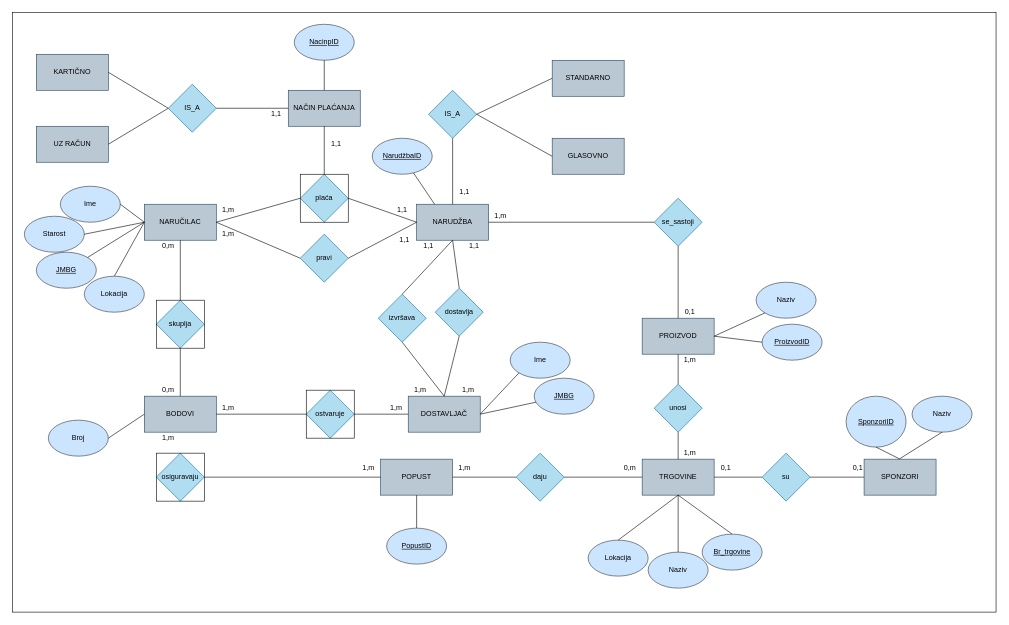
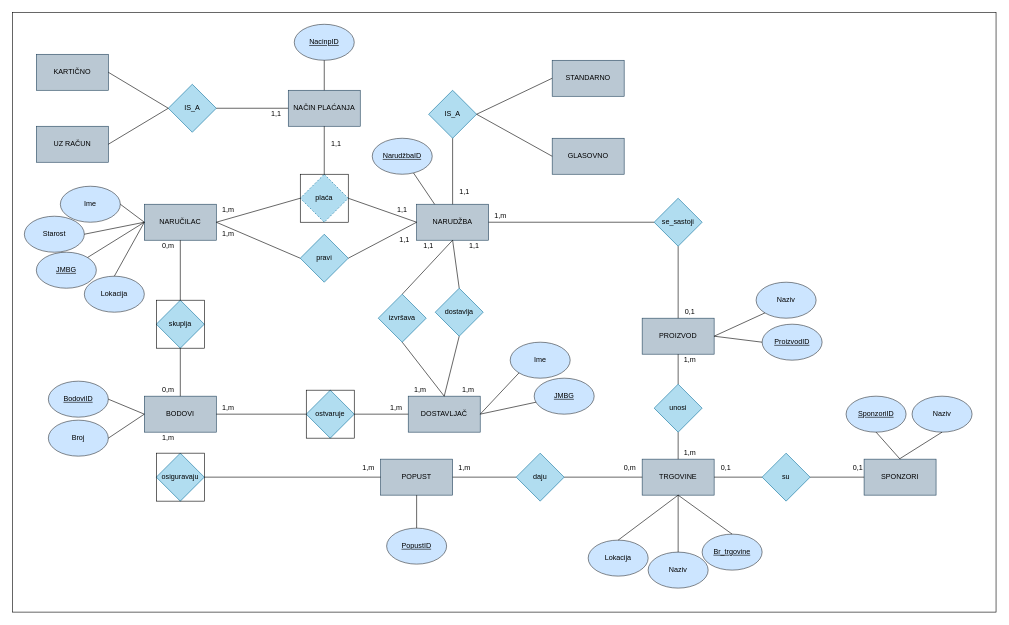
(324, 198) -> (324, 198)
none -> (78, 399)
none -> (125, 406)
(876, 422) -> (876, 414)
